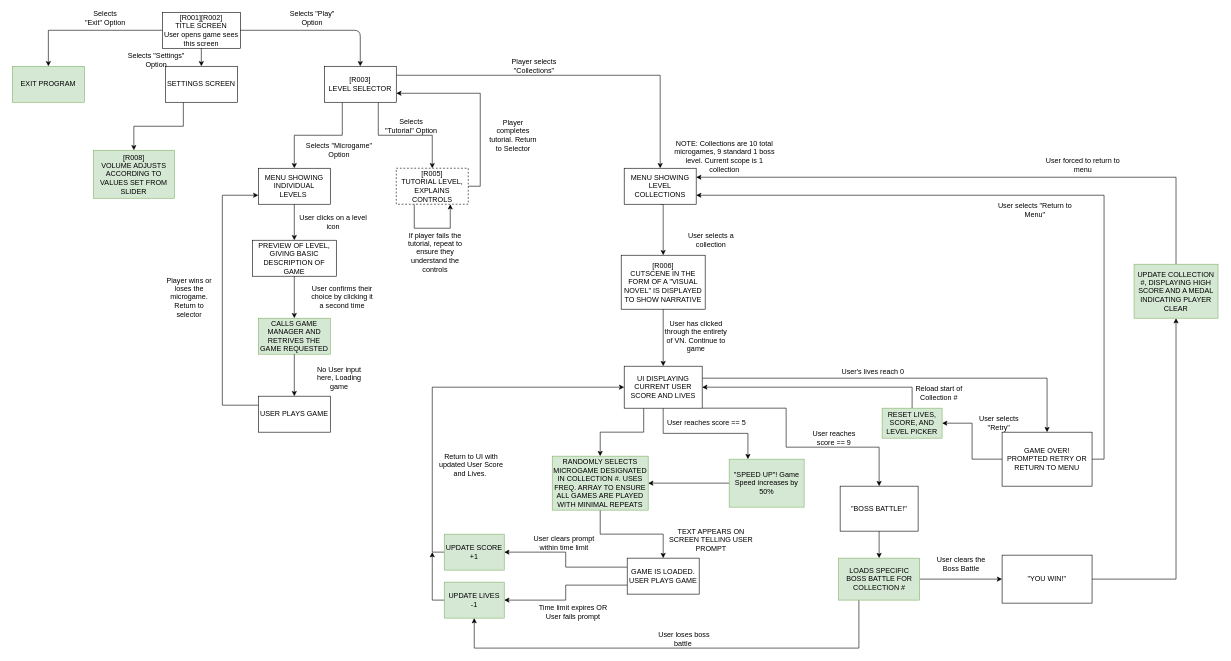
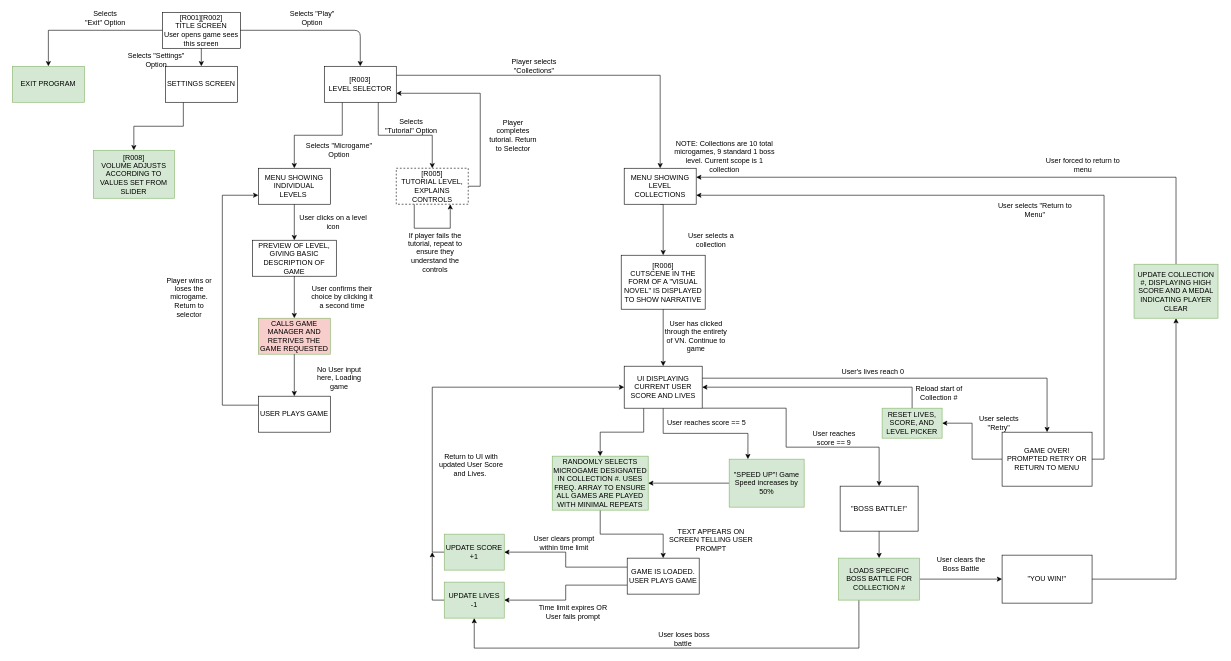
(294, 336) -> (294, 336)
